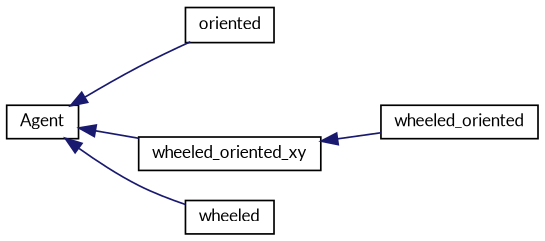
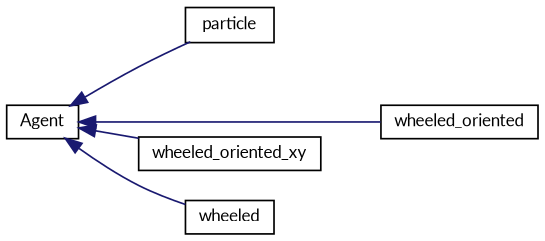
(230, 25) -> (230, 25)
(359, 136) -> (238, 122)
